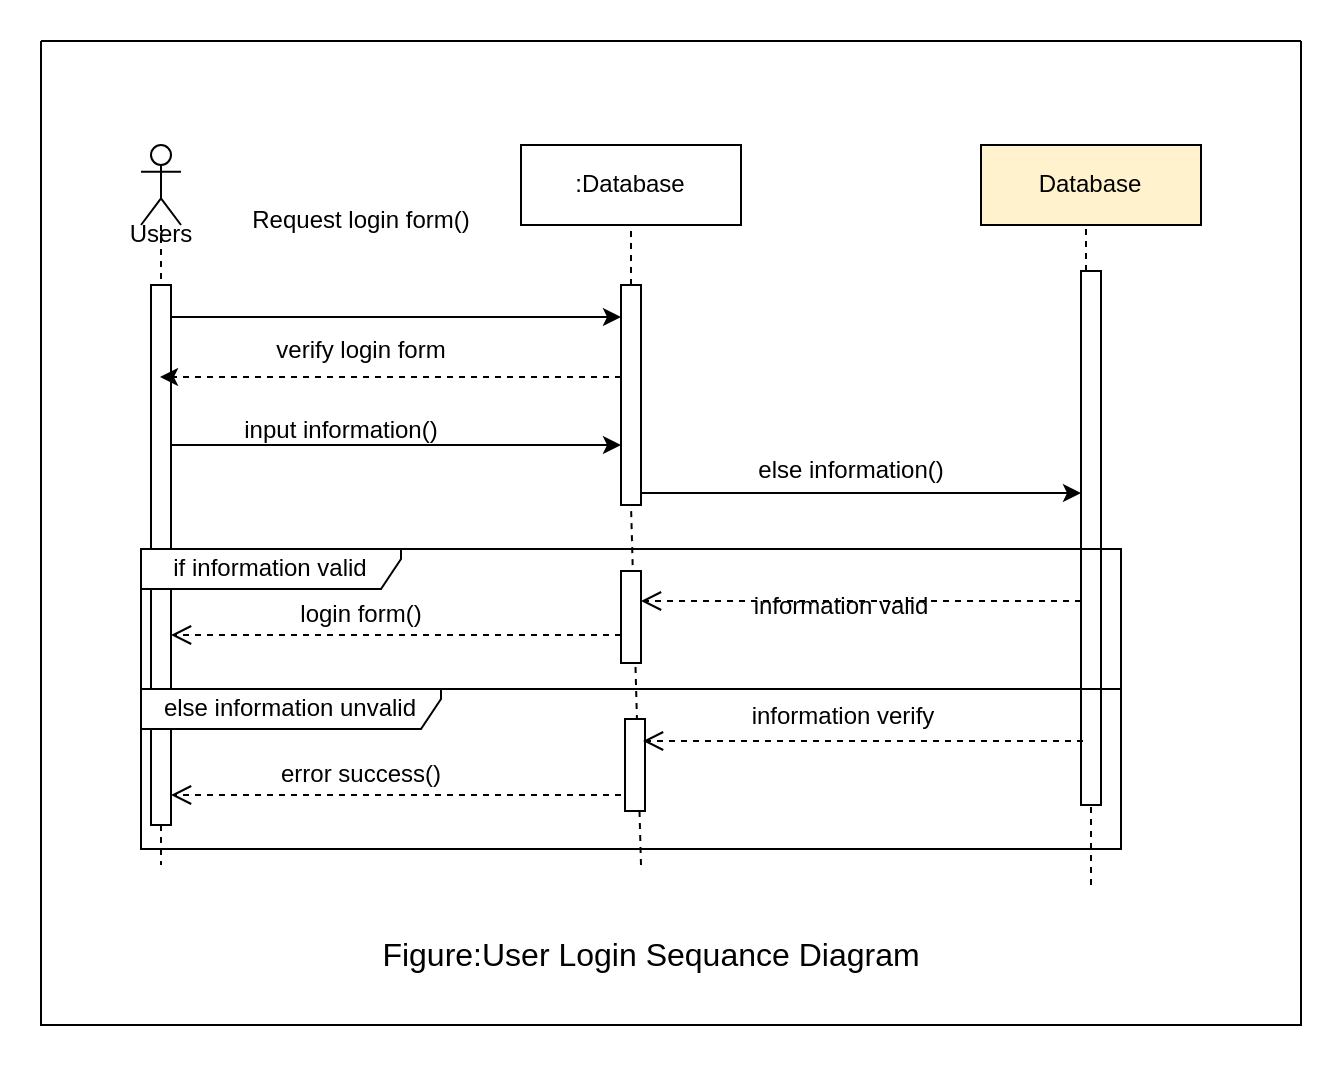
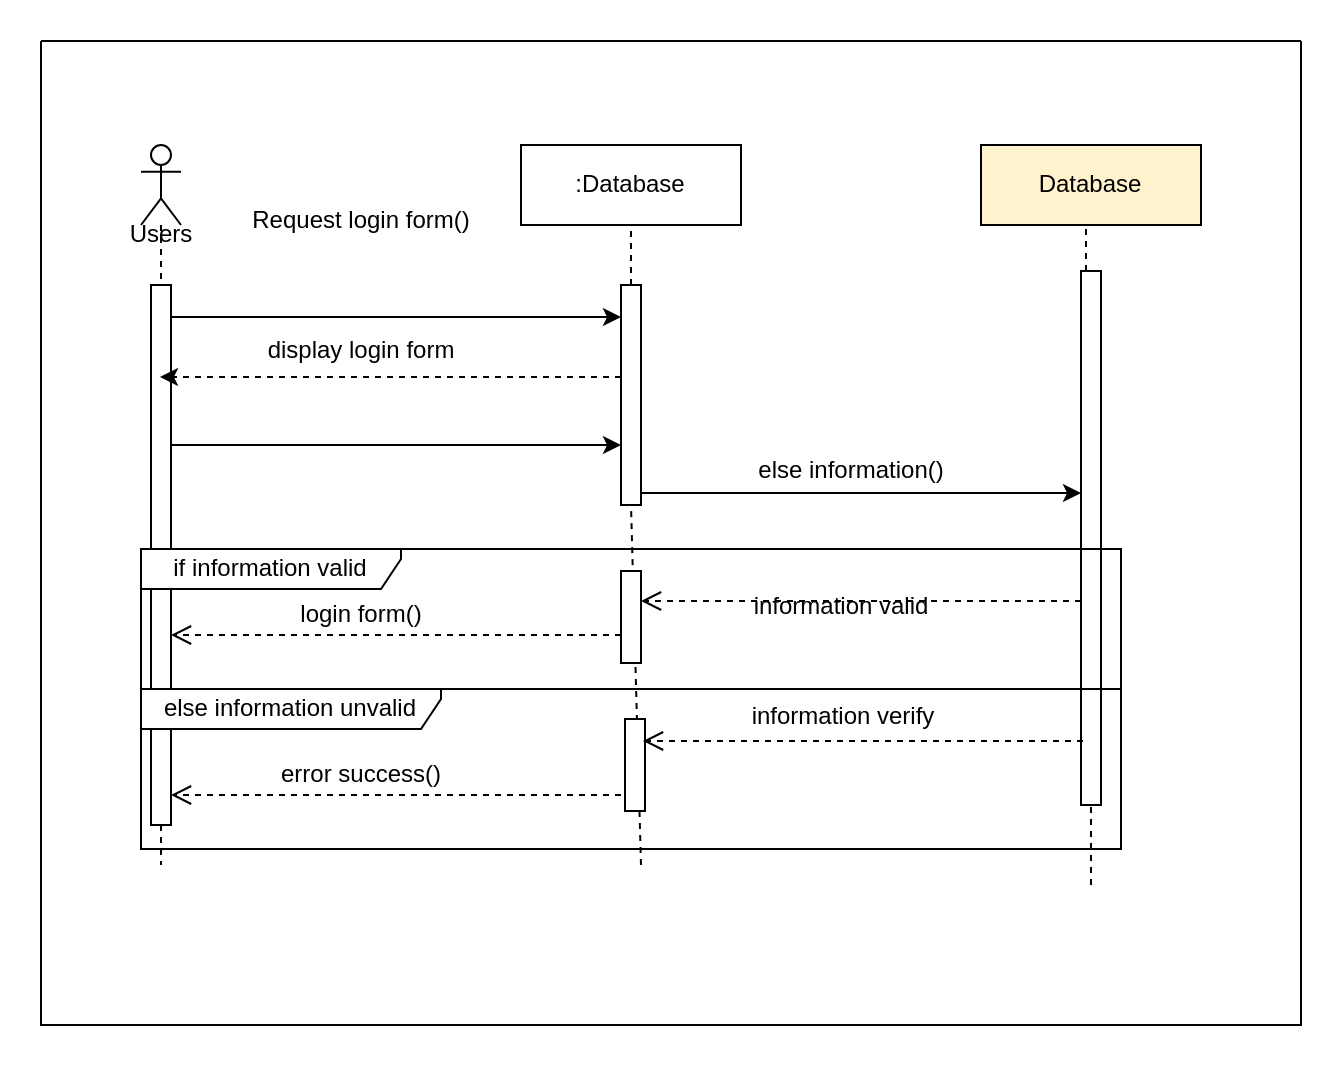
(362, 351) -> (362, 351)
(341, 431) -> none
(651, 955) -> none
